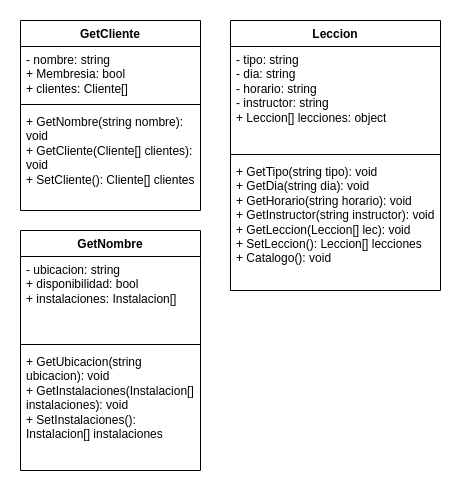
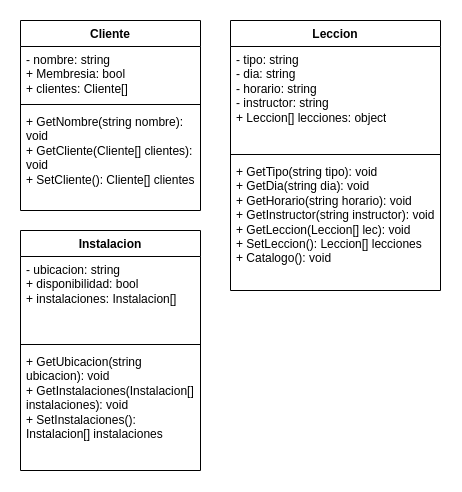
(111, 35) -> (111, 35)
(111, 245) -> (111, 245)
